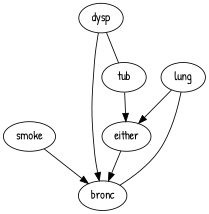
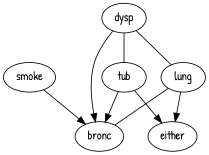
none -> (154, 48)
(116, 162) -> (113, 103)
